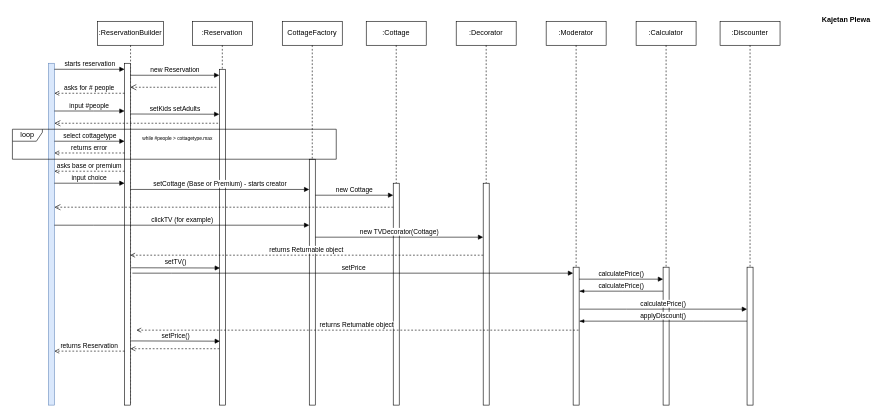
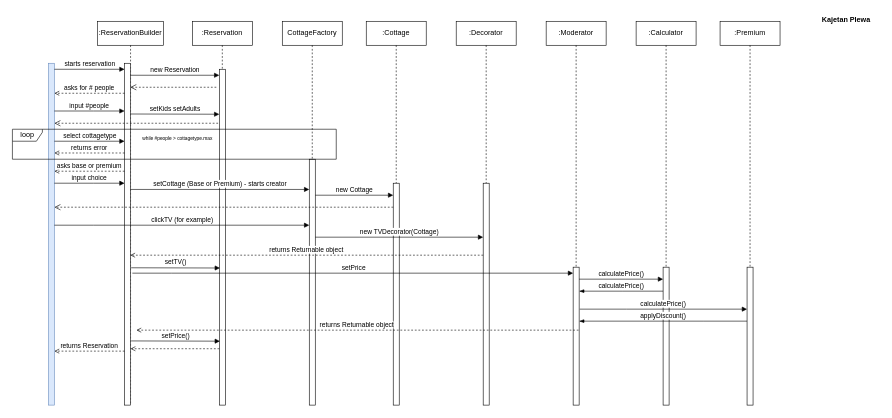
(750, 33) -> (750, 33)
